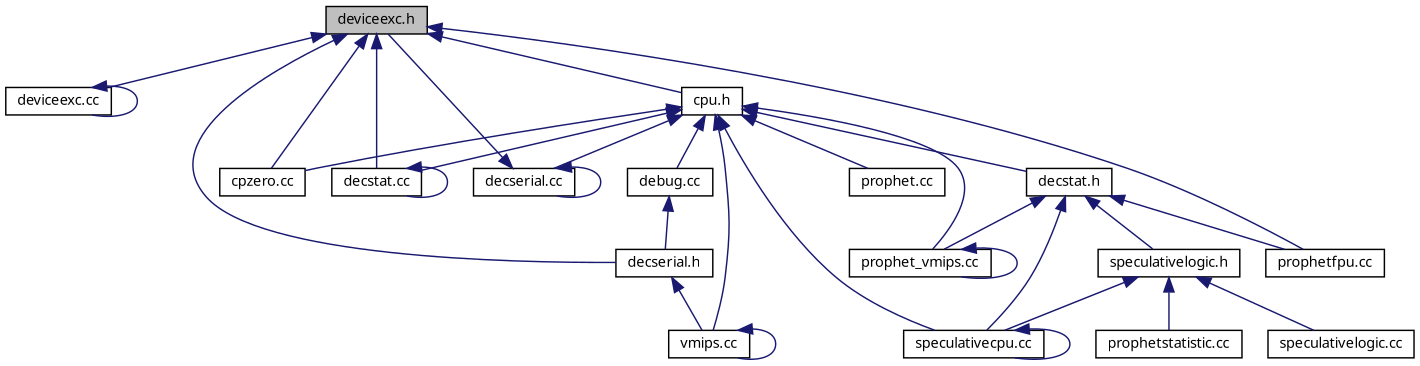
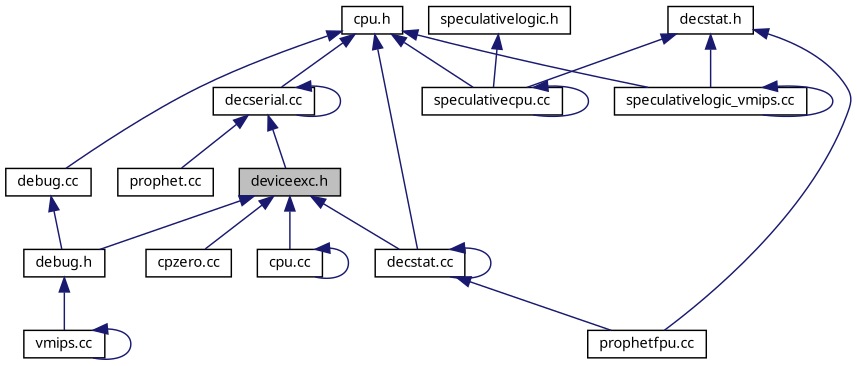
(562, 65) -> none
(59, 101) -> (290, 263)
(883, 101) -> (540, 306)
(495, 136) -> none
(811, 145) -> (209, 146)
(959, 157) -> none
(1125, 227) -> none
(729, 230) -> none
(664, 263) -> (64, 263)
(920, 263) -> (711, 101)
(1169, 344) -> none
(1341, 344) -> none
